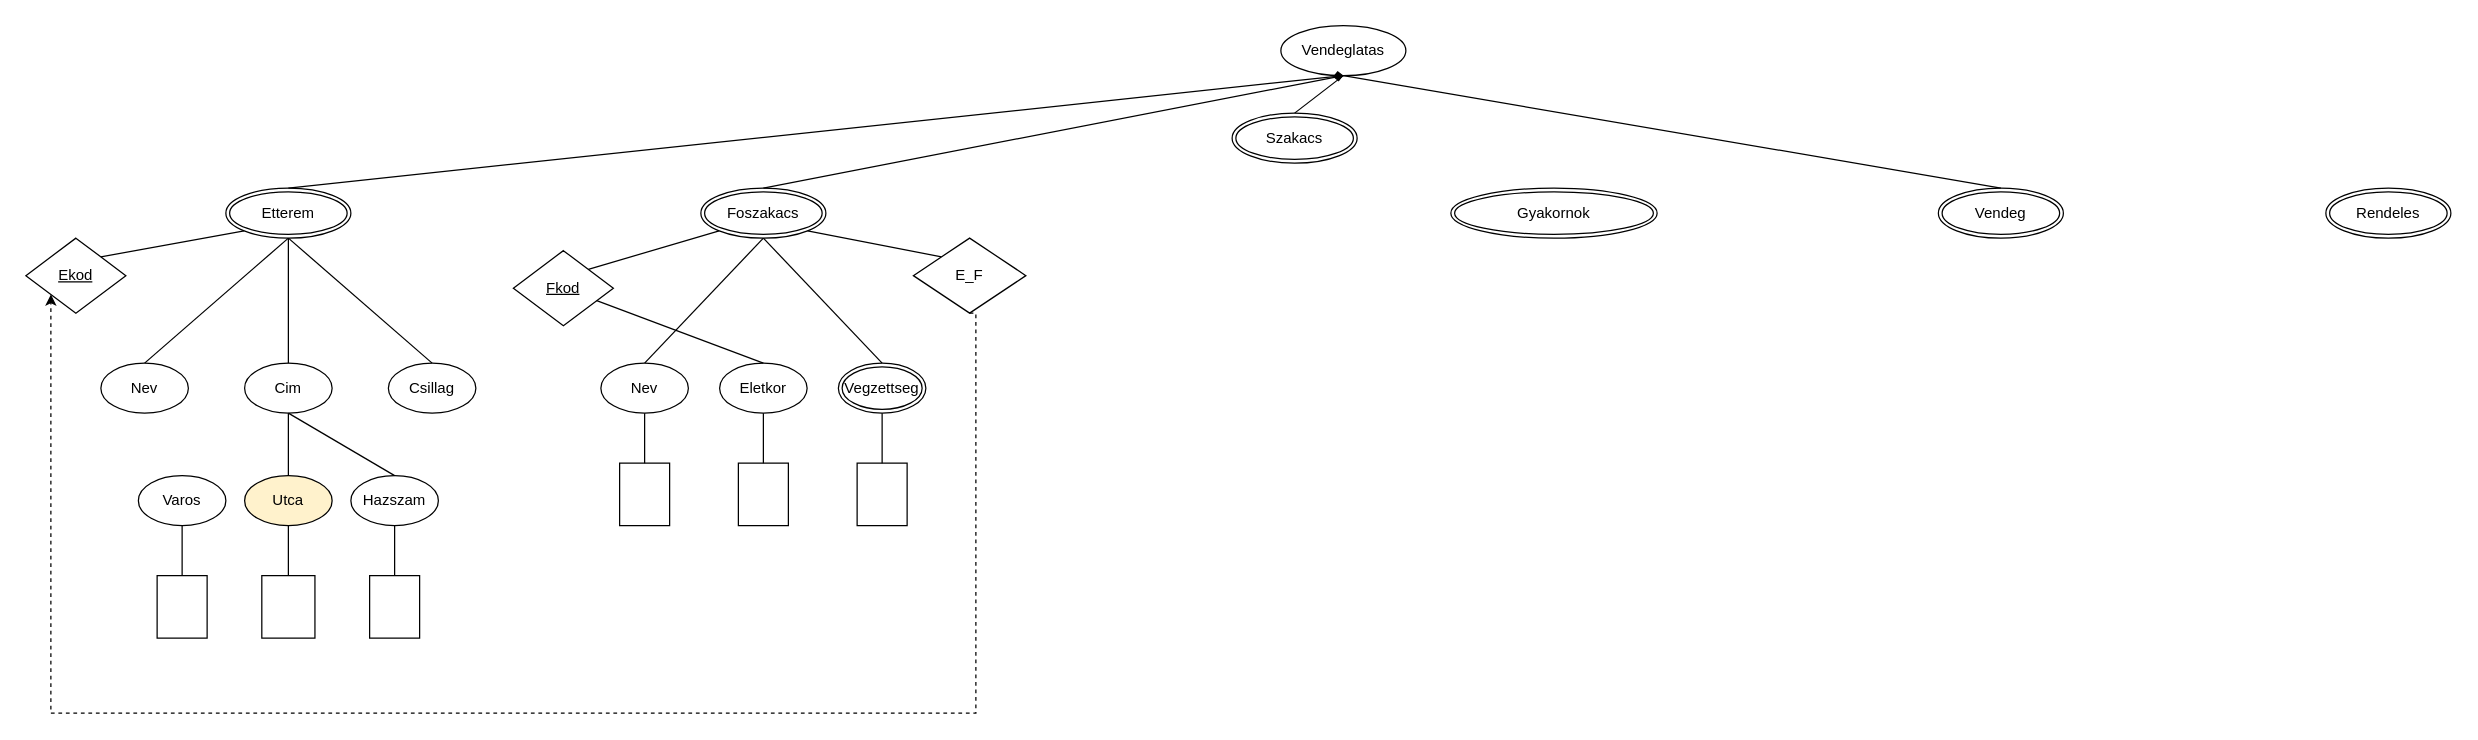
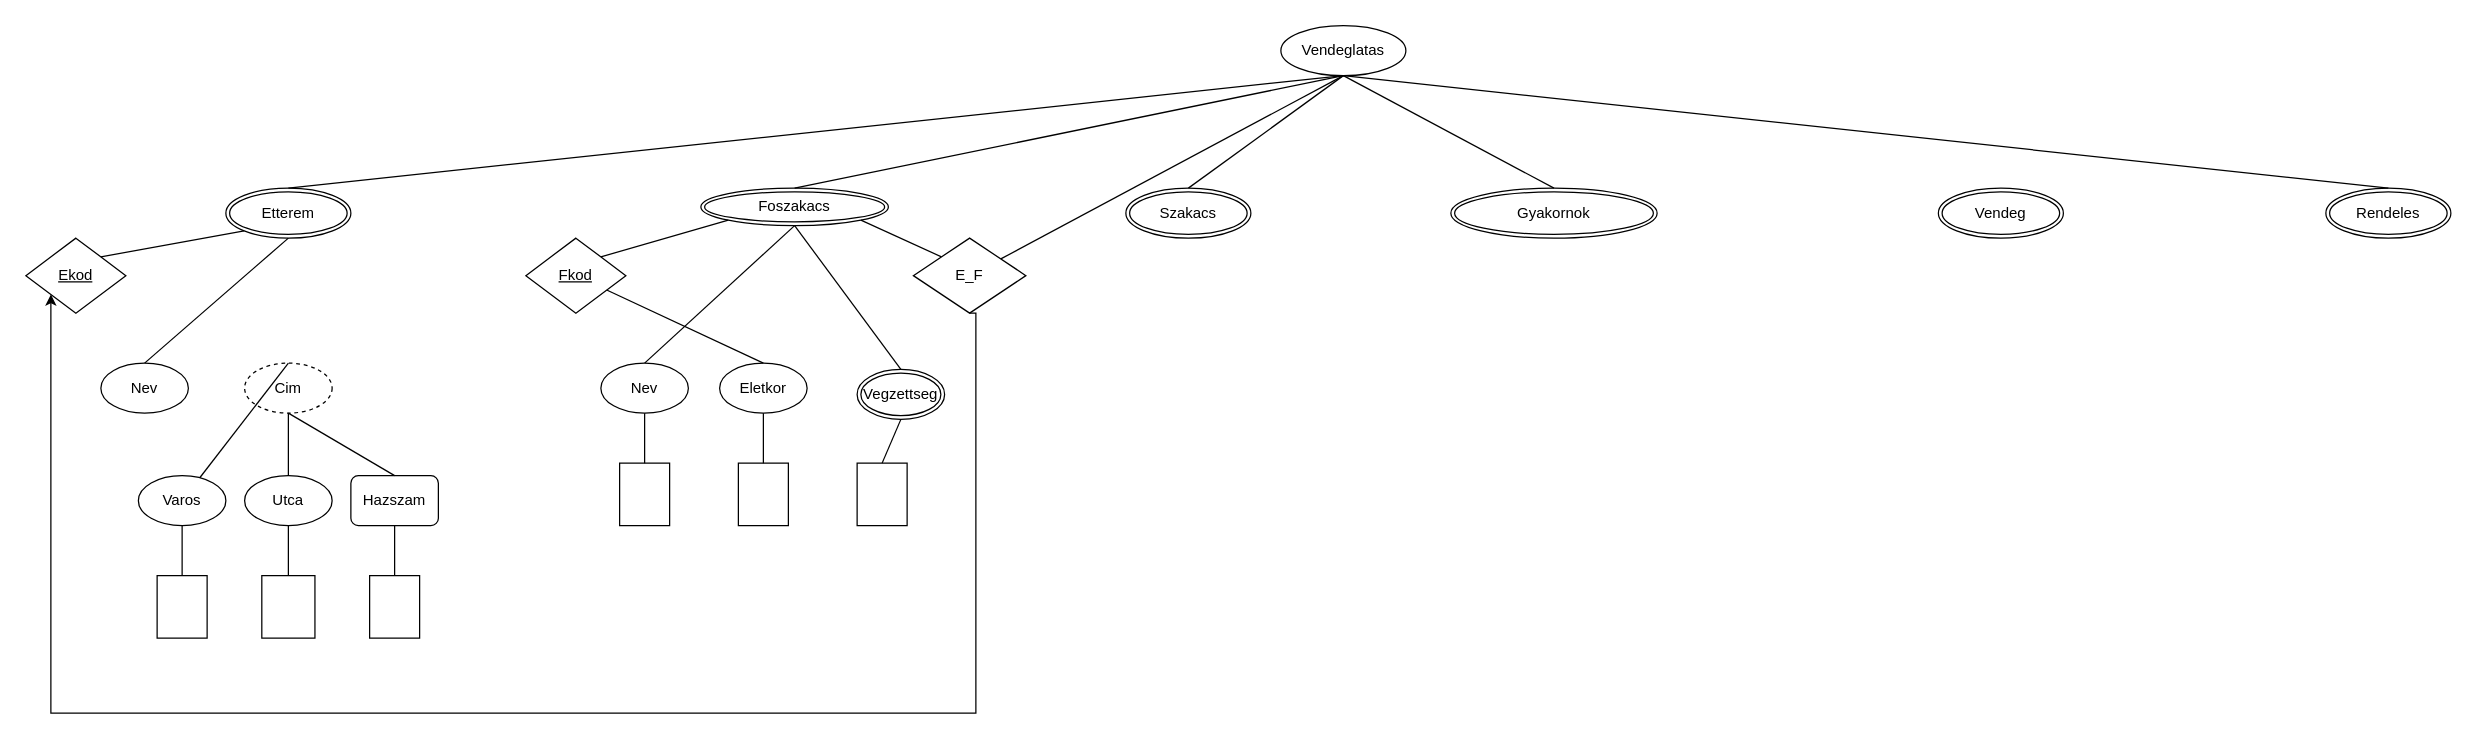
(1308, 79) -> (1308, 79)
none -> (1450, 133)
none -> (1877, 133)
(1682, 134) -> (1165, 171)
(1294, 138) -> (1188, 213)
(763, 213) -> (794, 207)
(563, 288) -> (576, 276)
(361, 301) -> none
(288, 303) -> (244, 420)
(288, 388) -> (288, 388)
(432, 388) -> none
(882, 388) -> (901, 394)
(288, 501) -> (288, 501)
(394, 501) -> (394, 501)
(511, 713) -> (511, 713)
